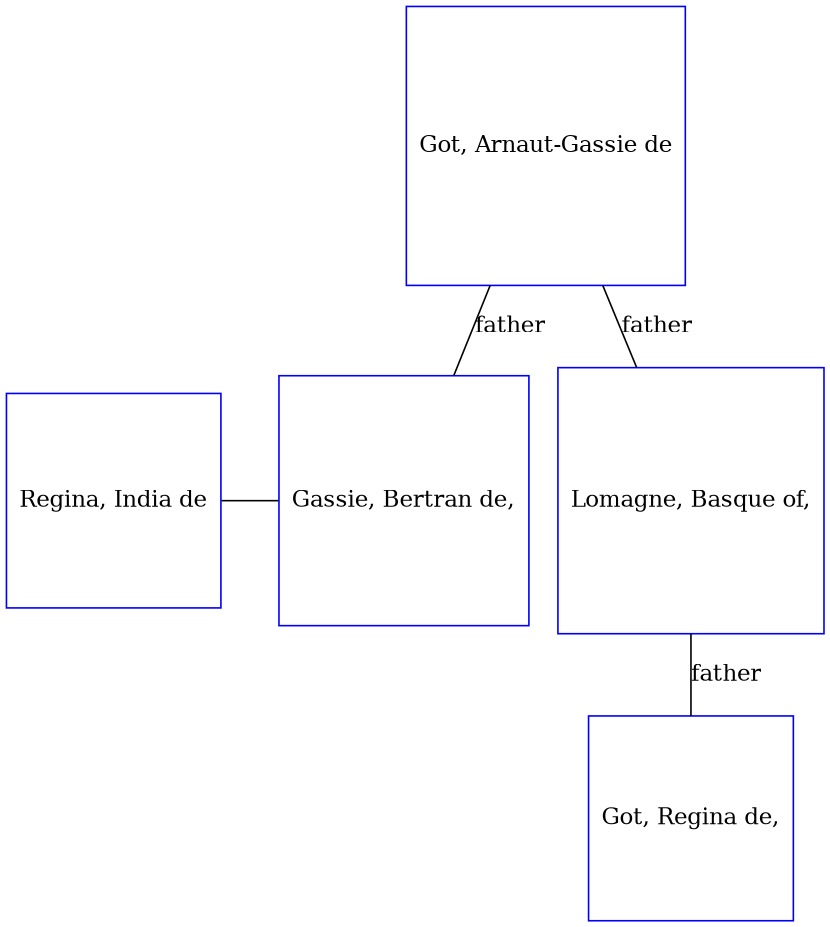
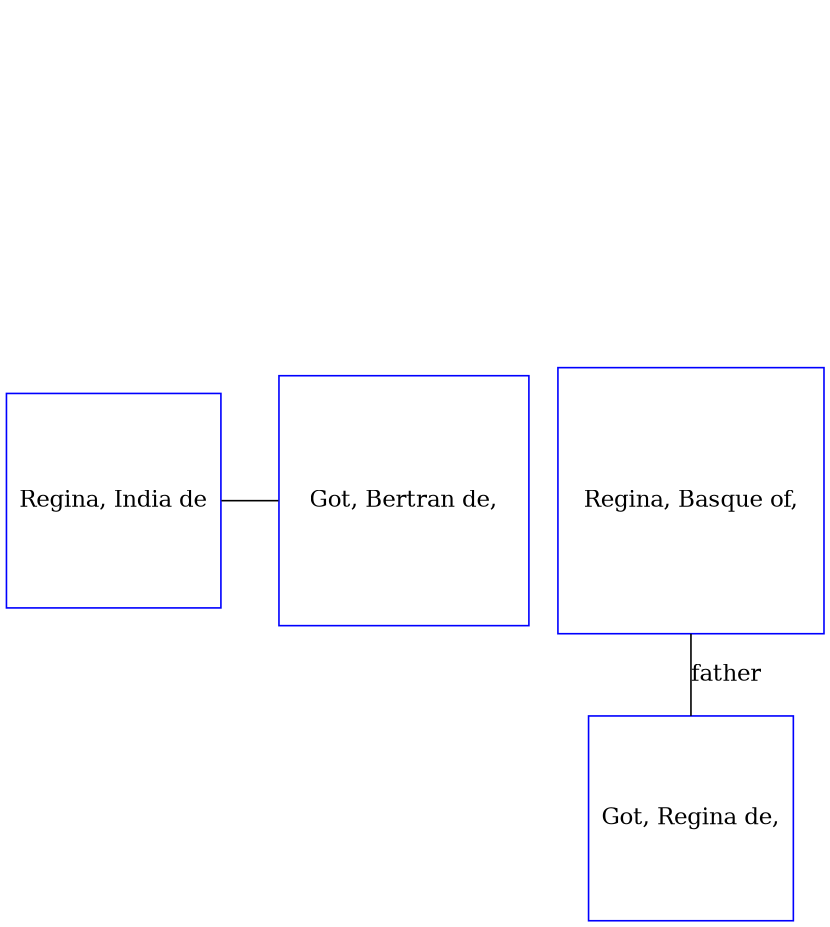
(546, 146) -> none
(404, 501) -> (404, 501)
(691, 501) -> (691, 501)
